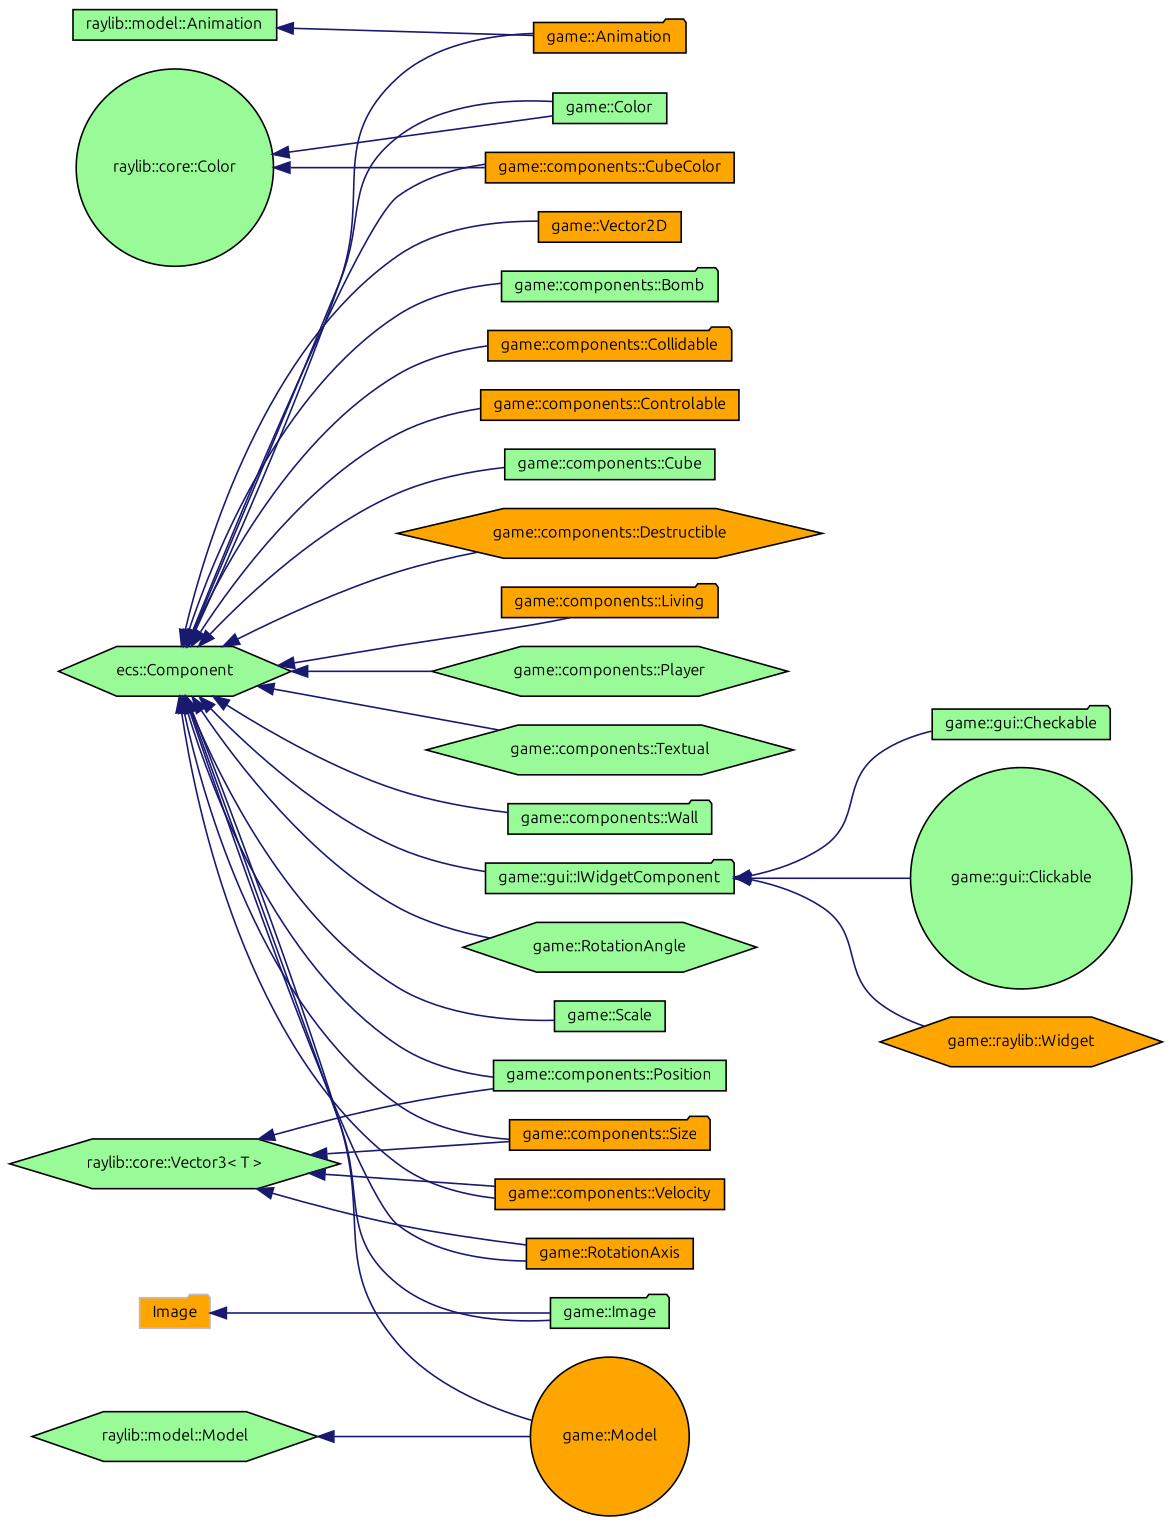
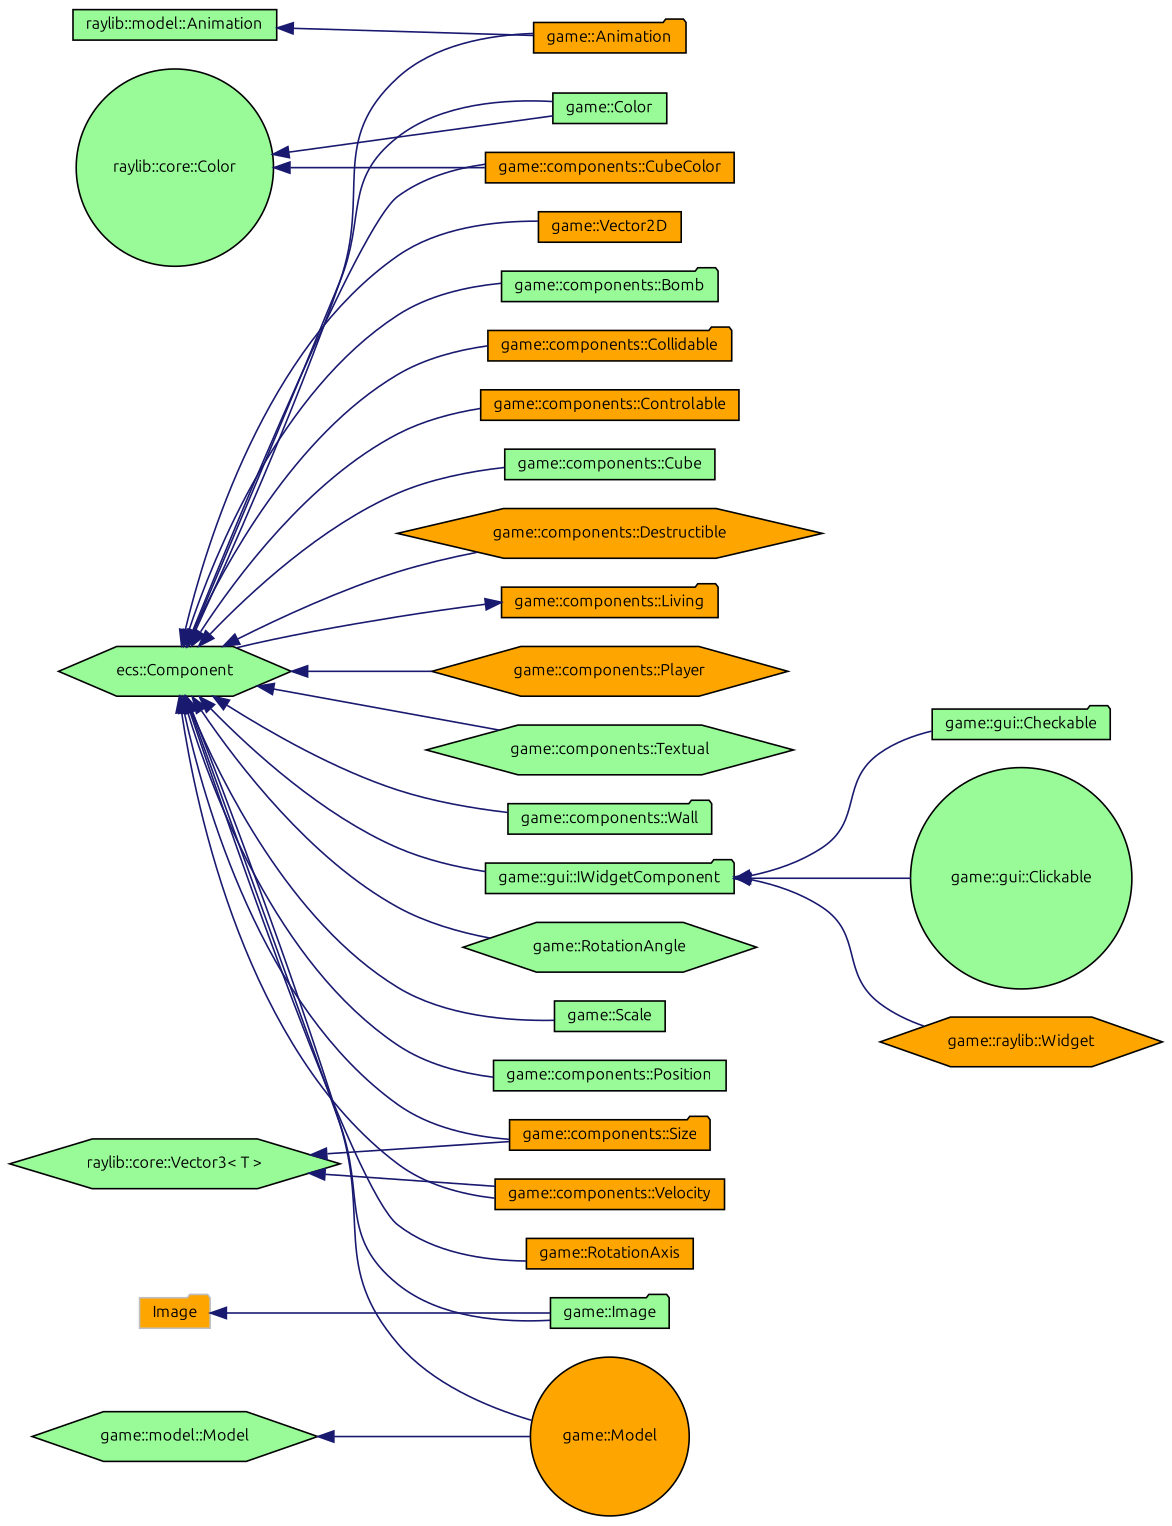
(432, 640) -> (360, 623)
(610, 671) -> (610, 671)
(383, 1108) -> none
(379, 1221) -> none
(175, 1437) -> (175, 1437)
